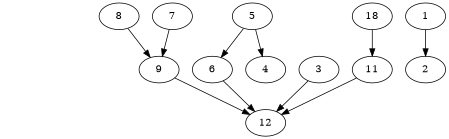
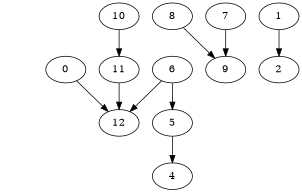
(372, 16) -> (119, 16)
(235, 40) -> (172, 93)
(319, 70) -> (66, 70)
(209, 95) -> none
